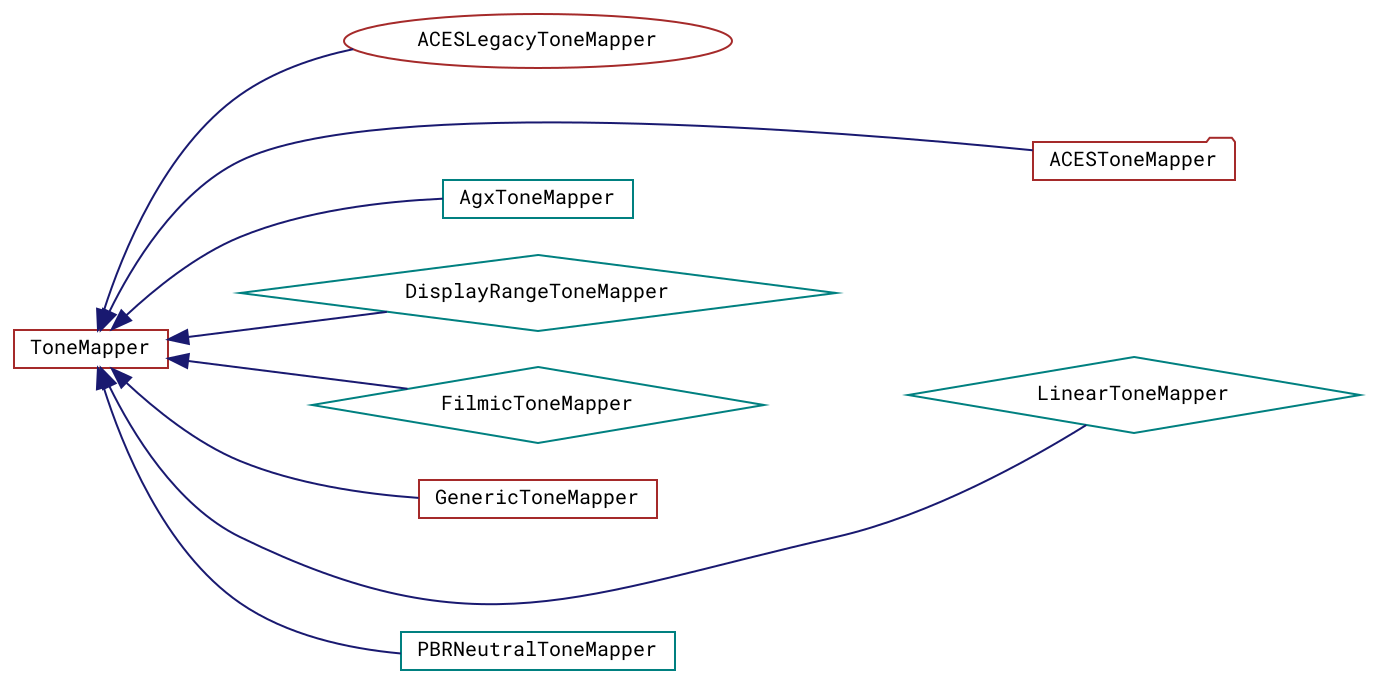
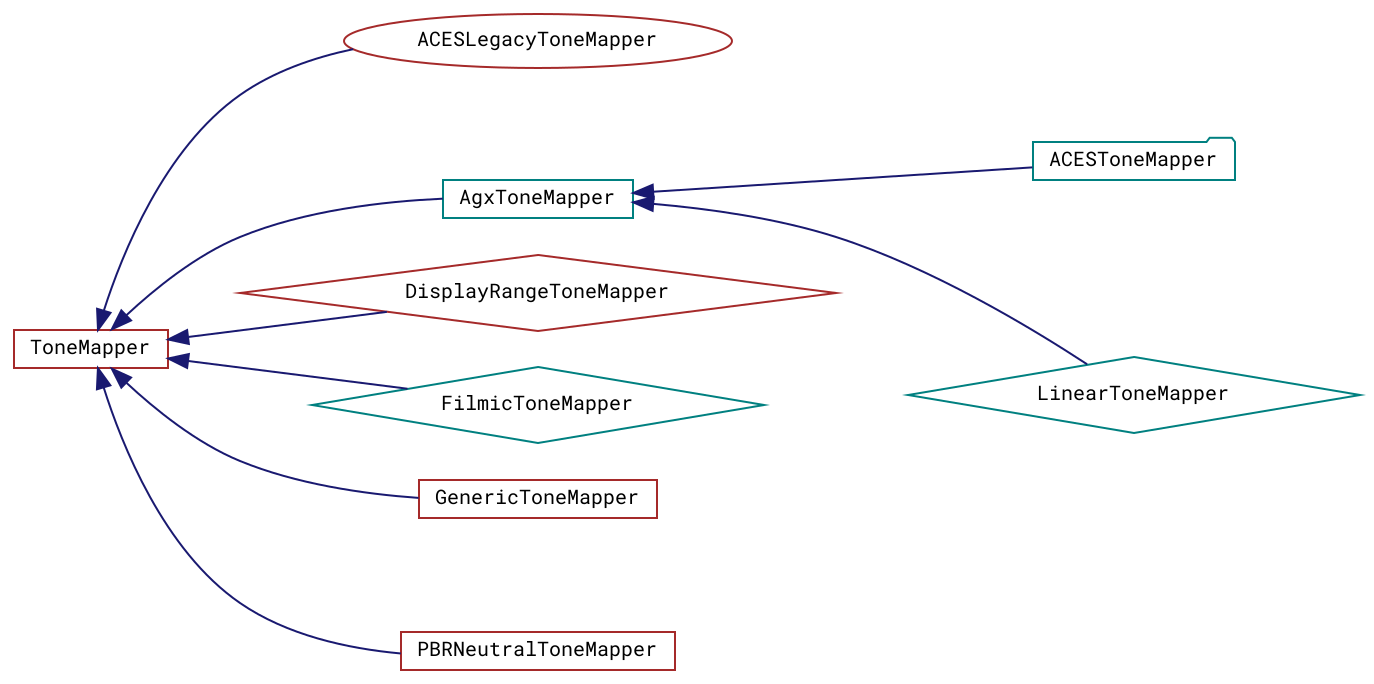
(534, 123) -> (843, 180)
(1134, 161) -> (1134, 161)
(538, 293) -> (538, 293)
(572, 597) -> (881, 254)
(538, 651) -> (538, 651)
